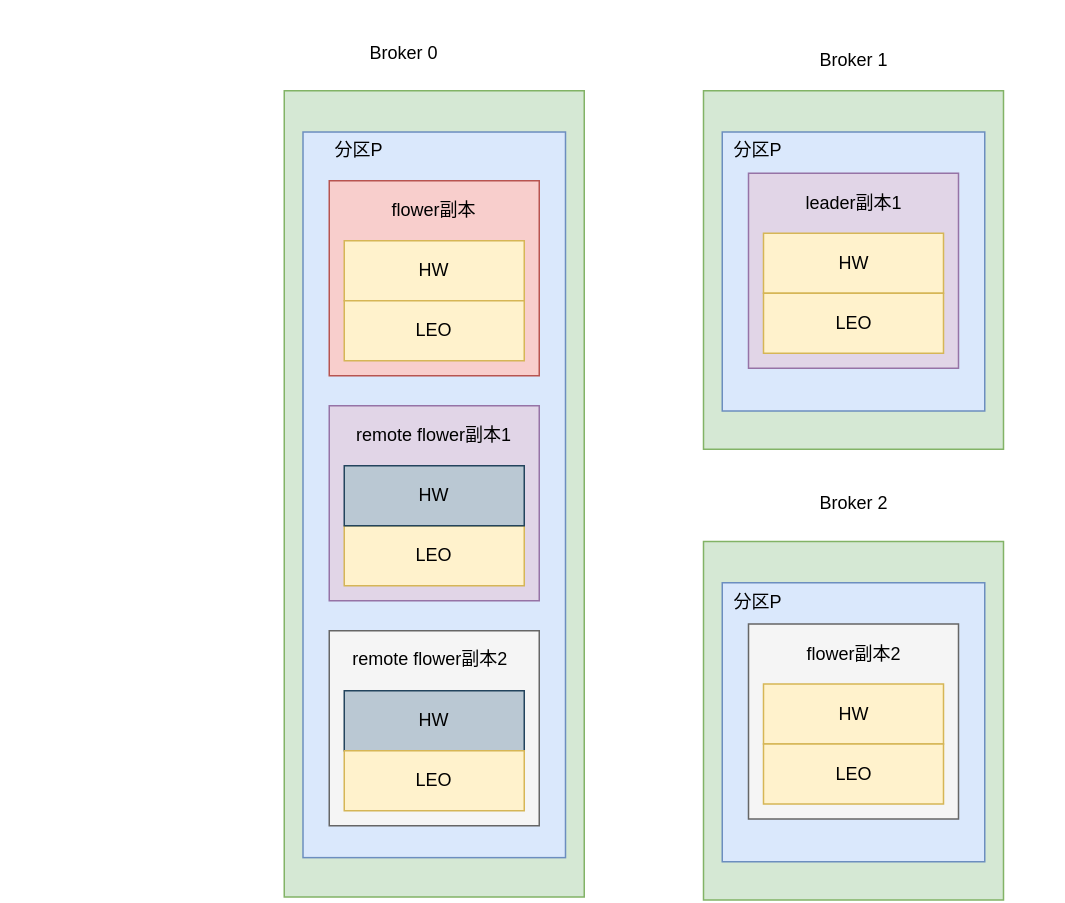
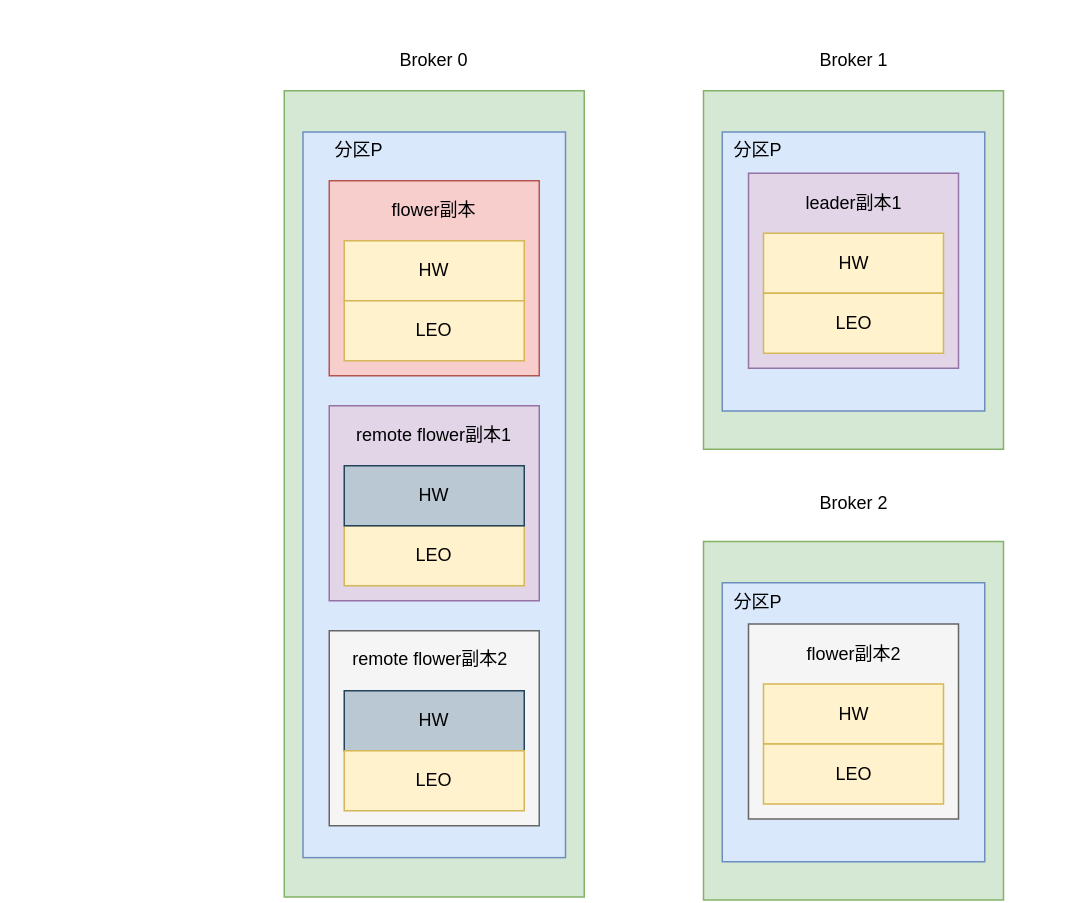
(404, 53) -> (434, 61)
